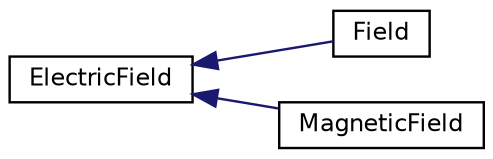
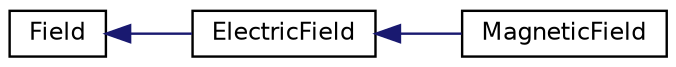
(276, 51) -> (161, 34)
